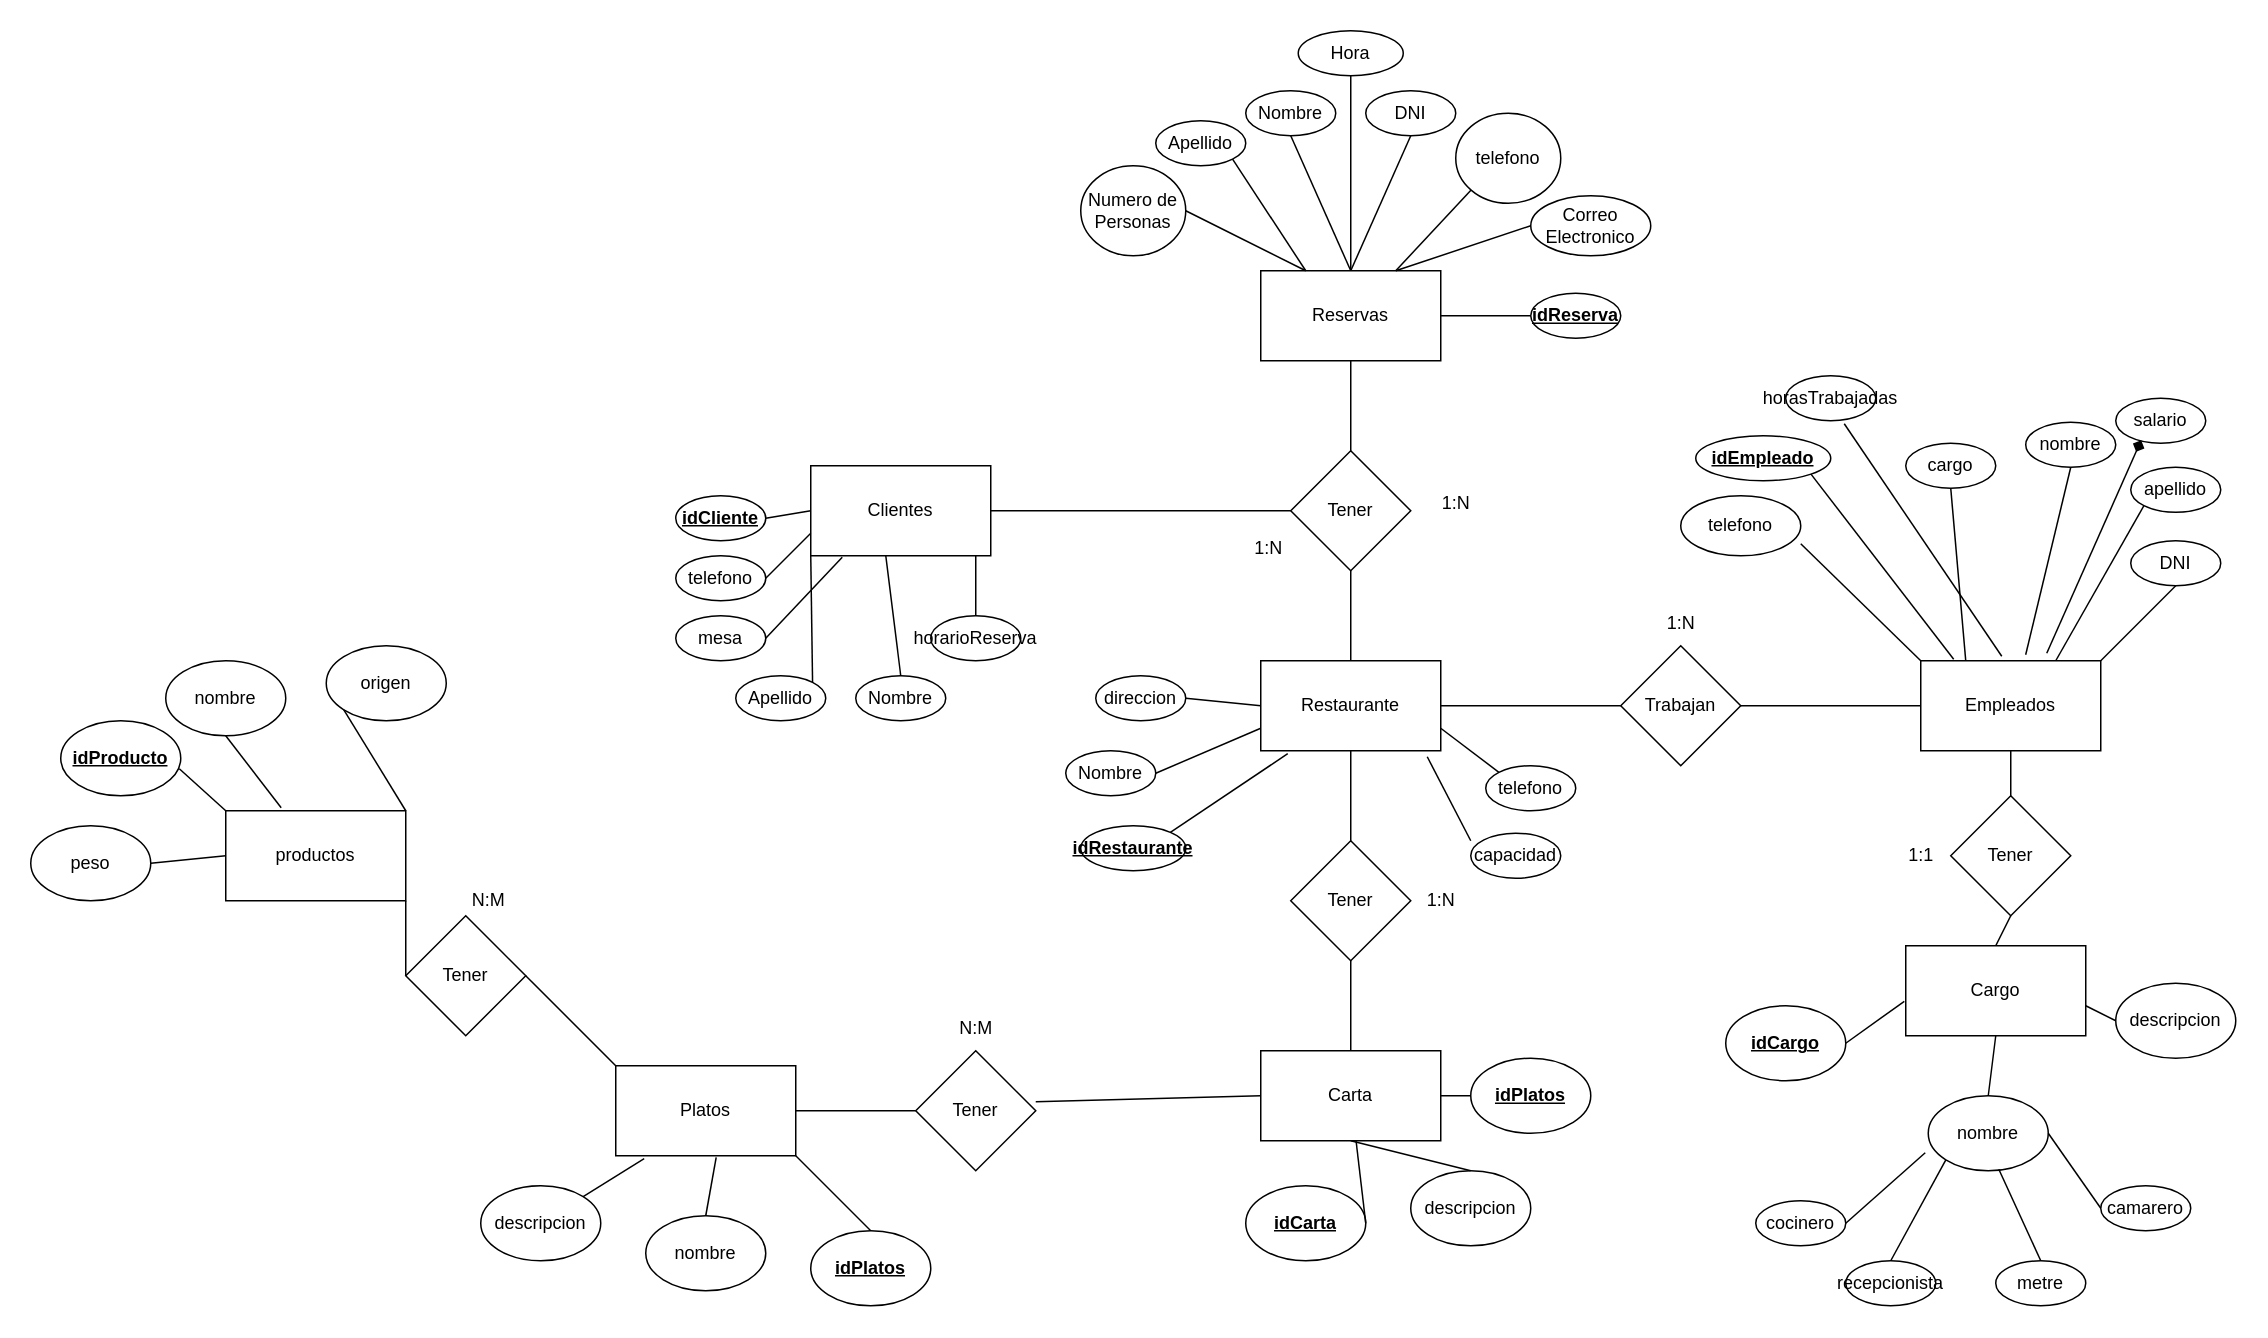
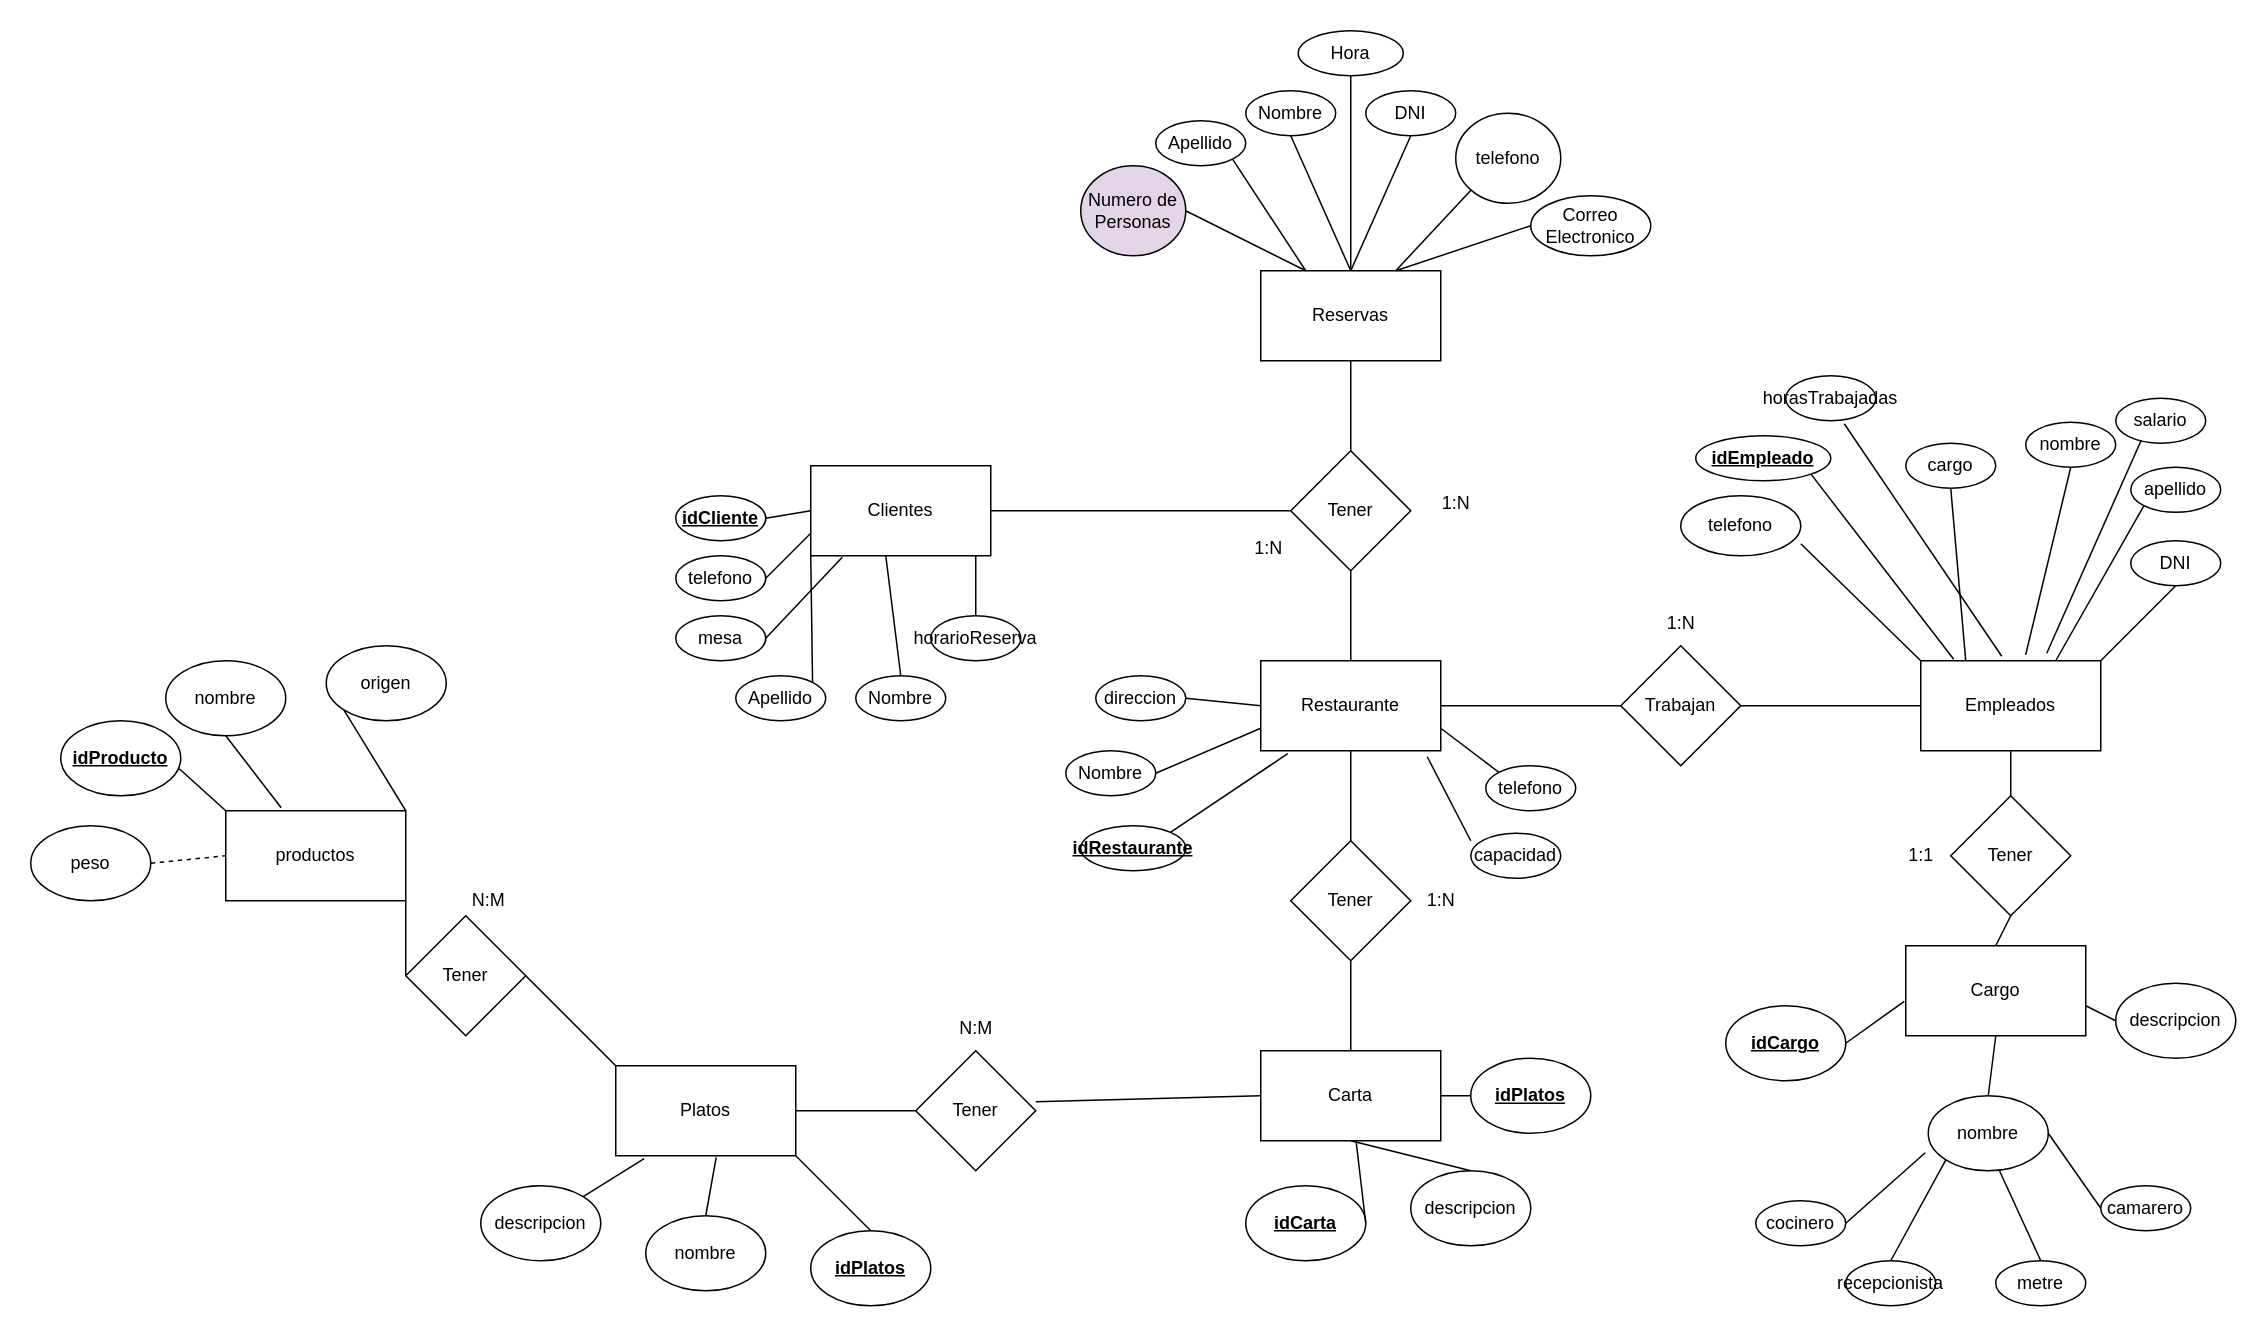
(1133, 211) -> (1133, 211)
(1486, 316) -> none
(1576, 316) -> none
(2136, 452) -> (2138, 447)
(188, 860) -> (188, 860)
